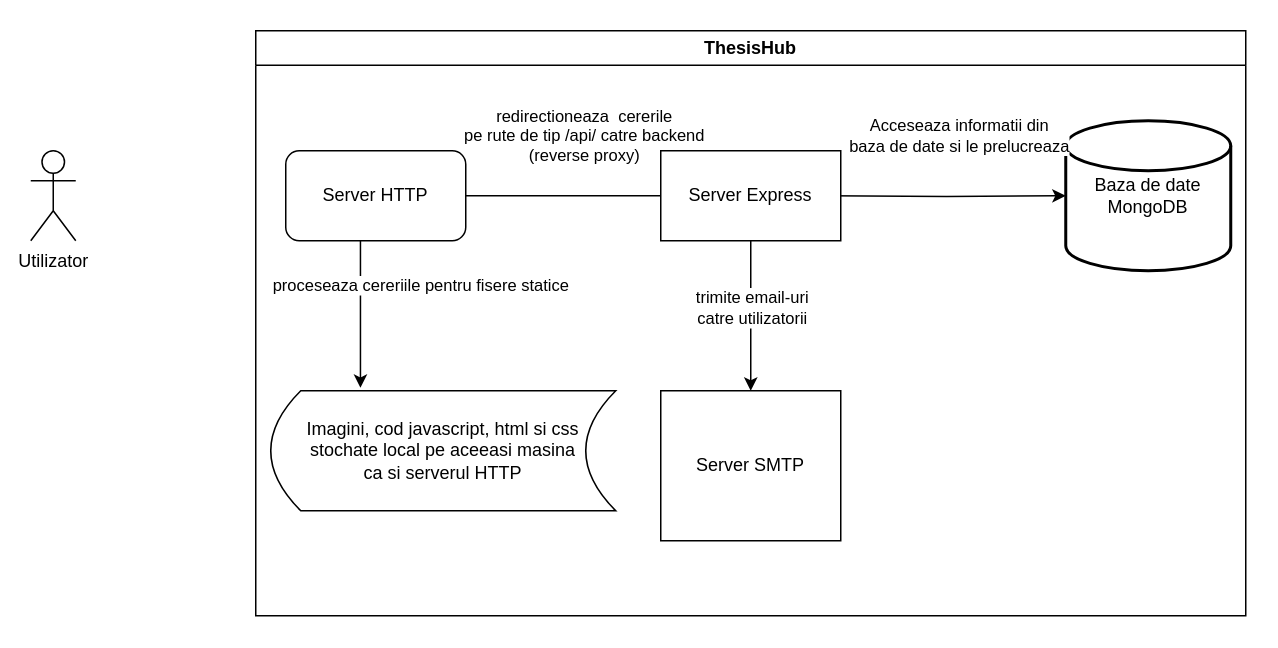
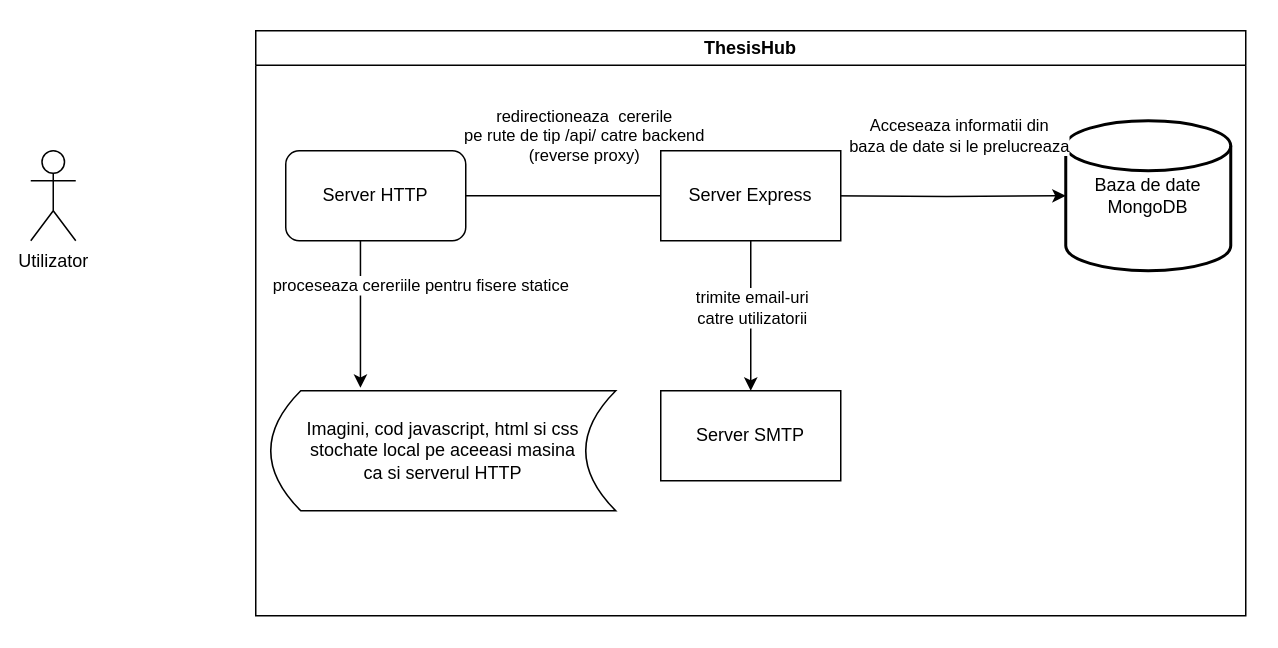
(751, 466) -> (751, 436)
